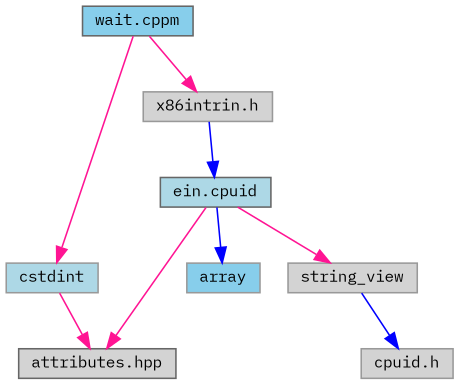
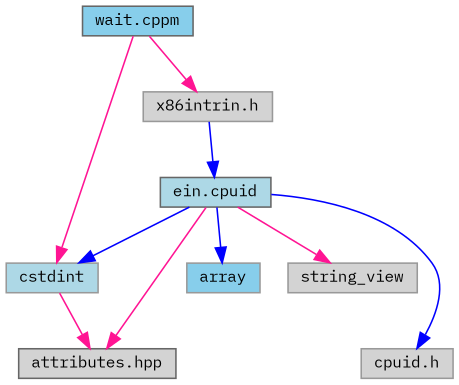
none -> (141, 231)
(376, 314) -> (393, 229)
